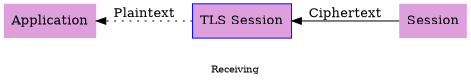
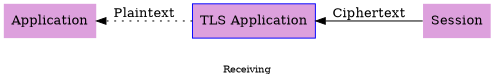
(242, 21) -> (254, 21)
